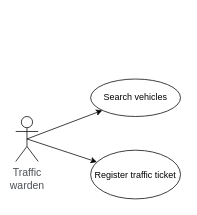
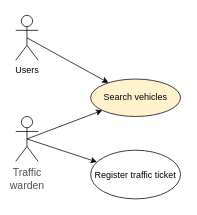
none -> (27, 38)
none -> (65, 59)
(135, 98) -> (135, 98)
